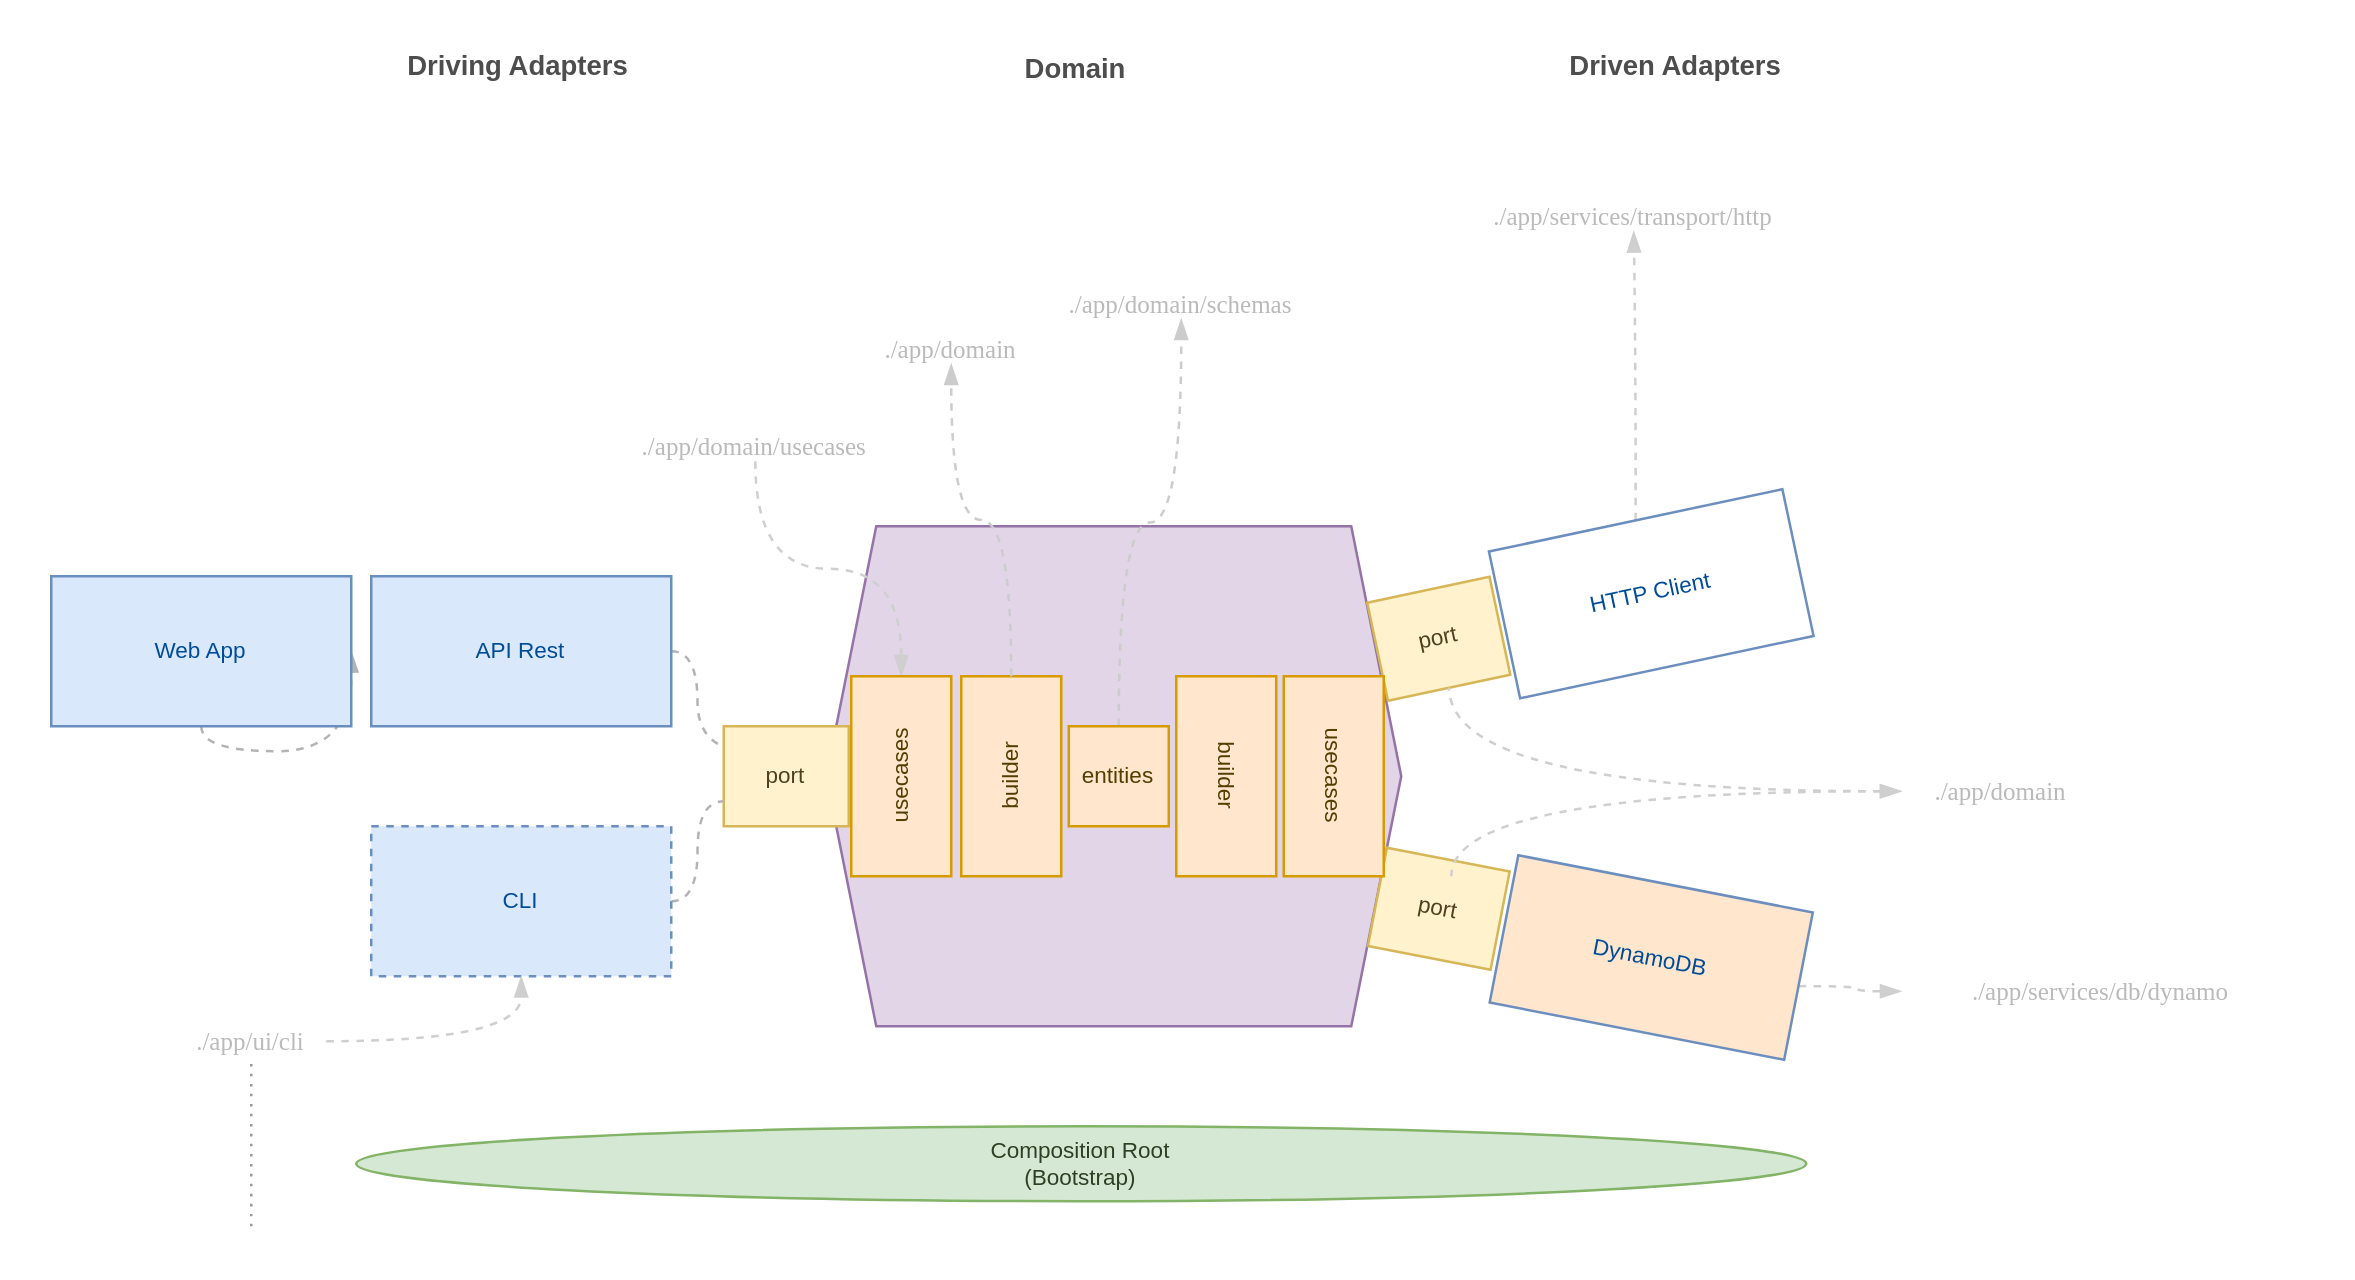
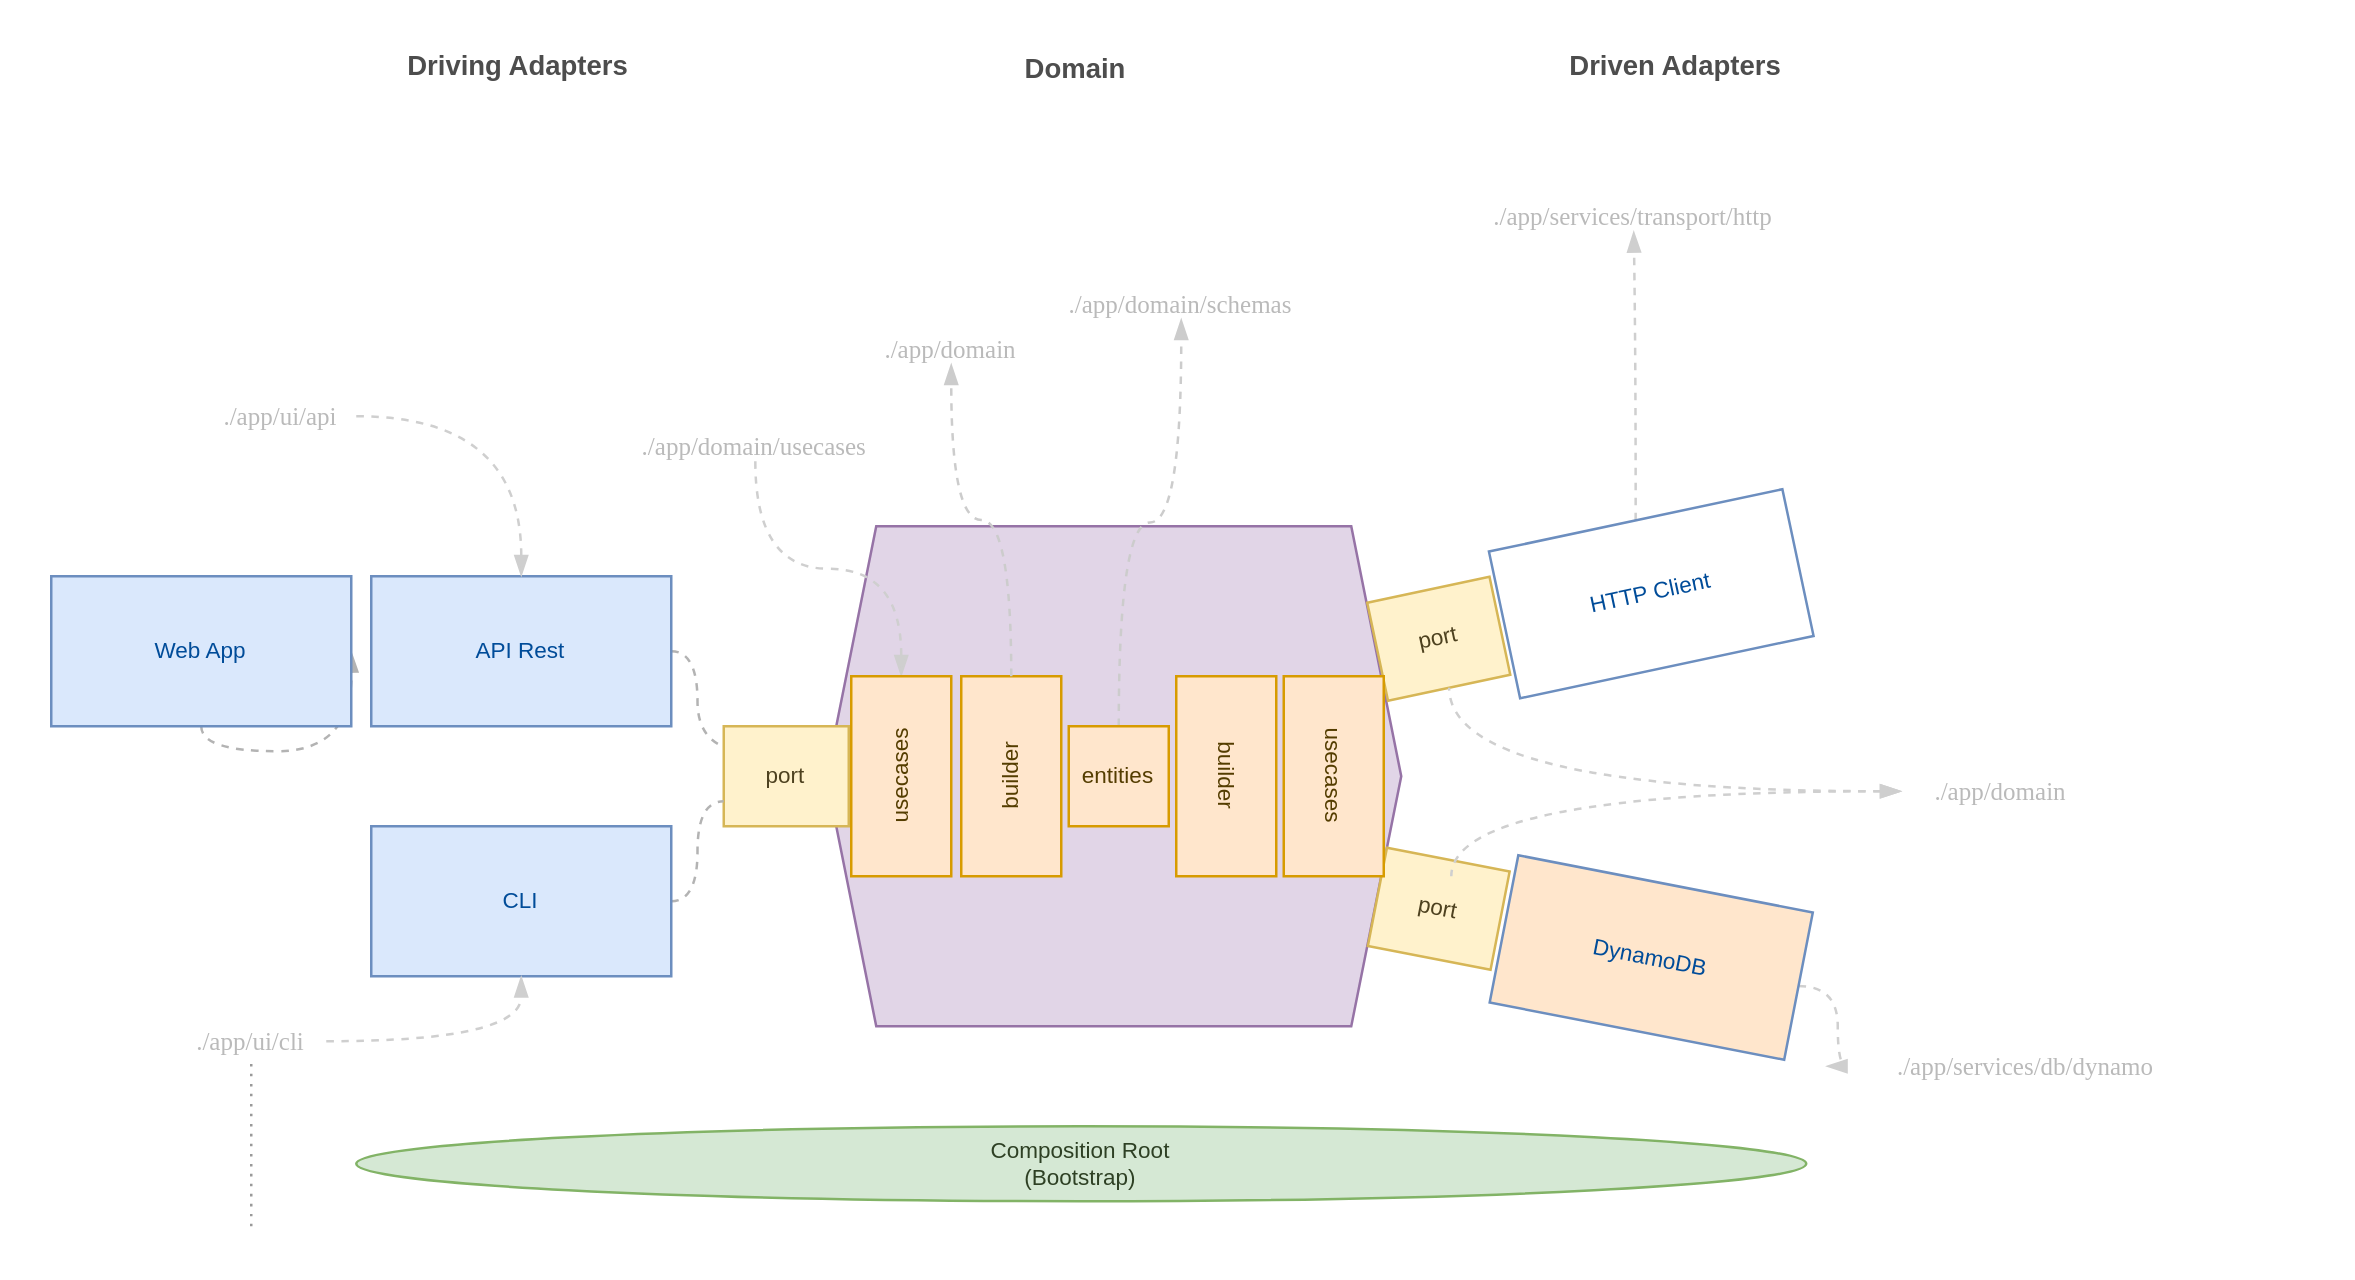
none -> (281, 416)
none -> (473, 447)
(521, 901) -> (521, 901)
(2101, 991) -> (2026, 1066)
